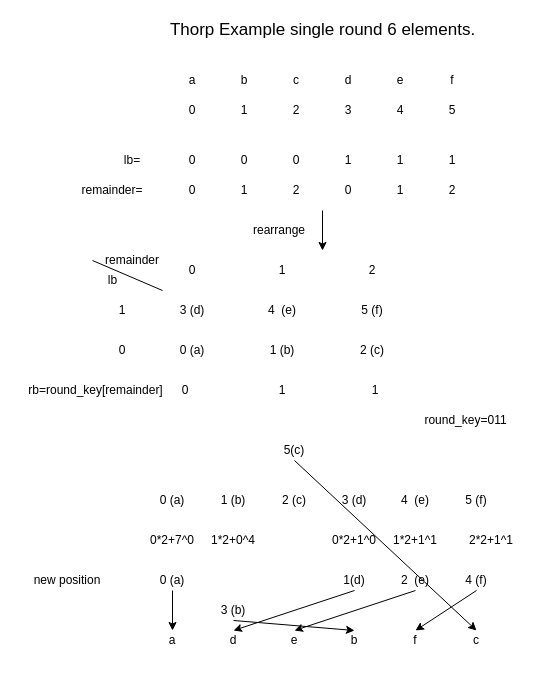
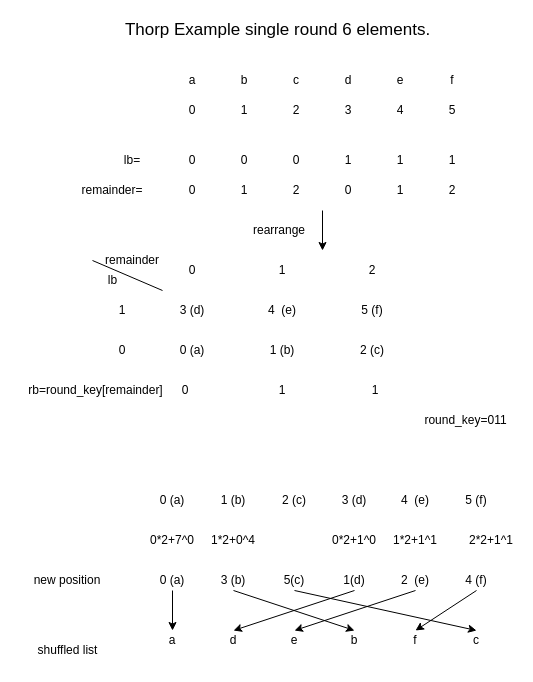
(323, 31) -> (278, 31)
(295, 451) -> (295, 581)
(234, 611) -> (234, 581)
none -> (68, 651)
